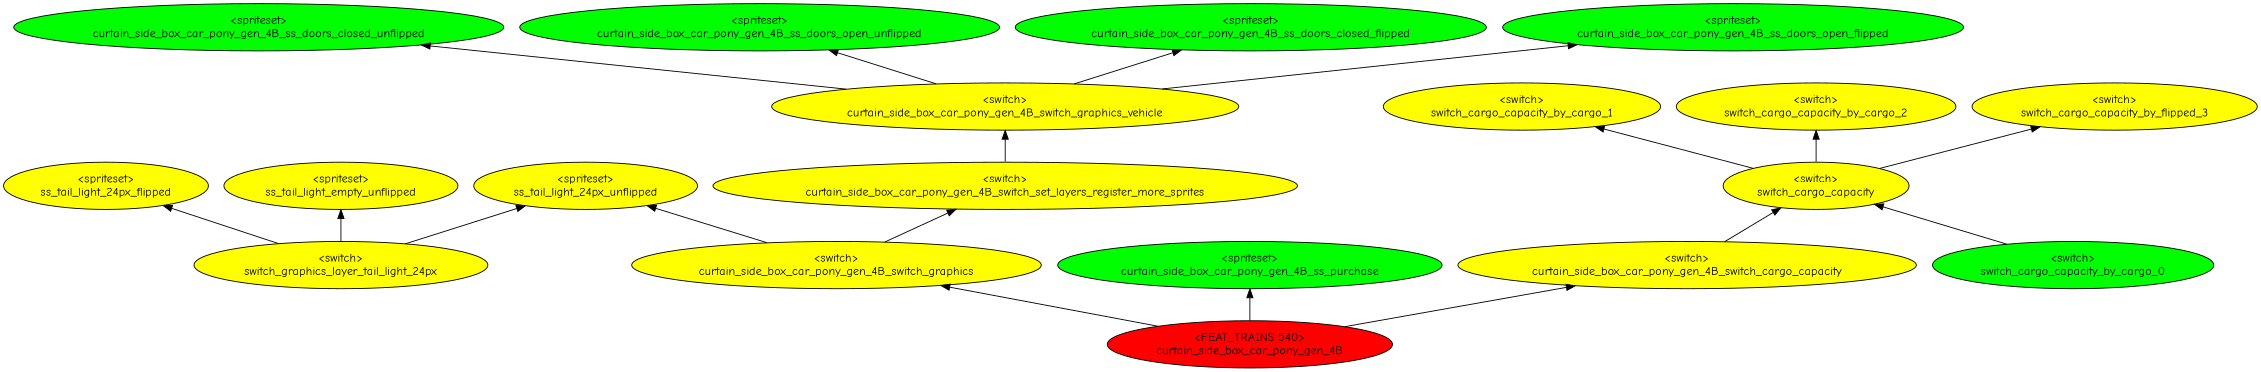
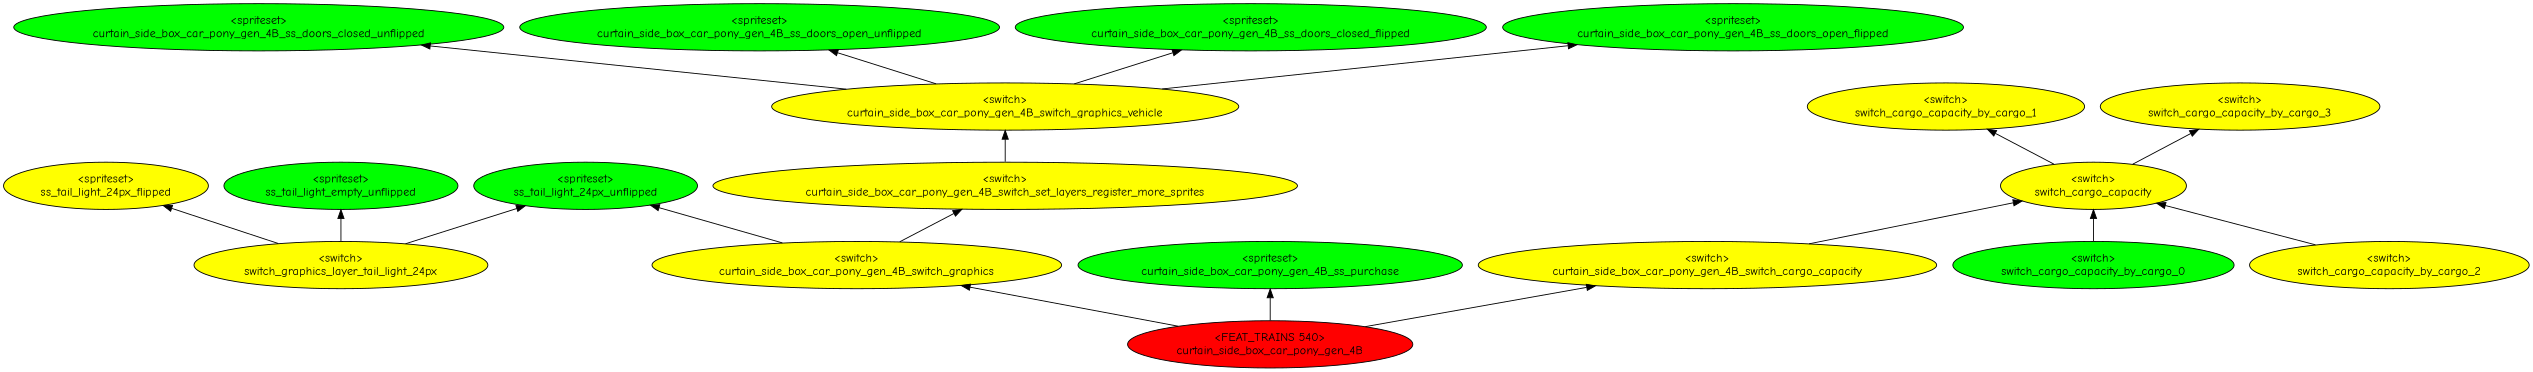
(2115, 107) -> (2240, 107)
(1816, 150) -> (2240, 225)
(341, 186) -> (341, 186)
(586, 186) -> (586, 186)
